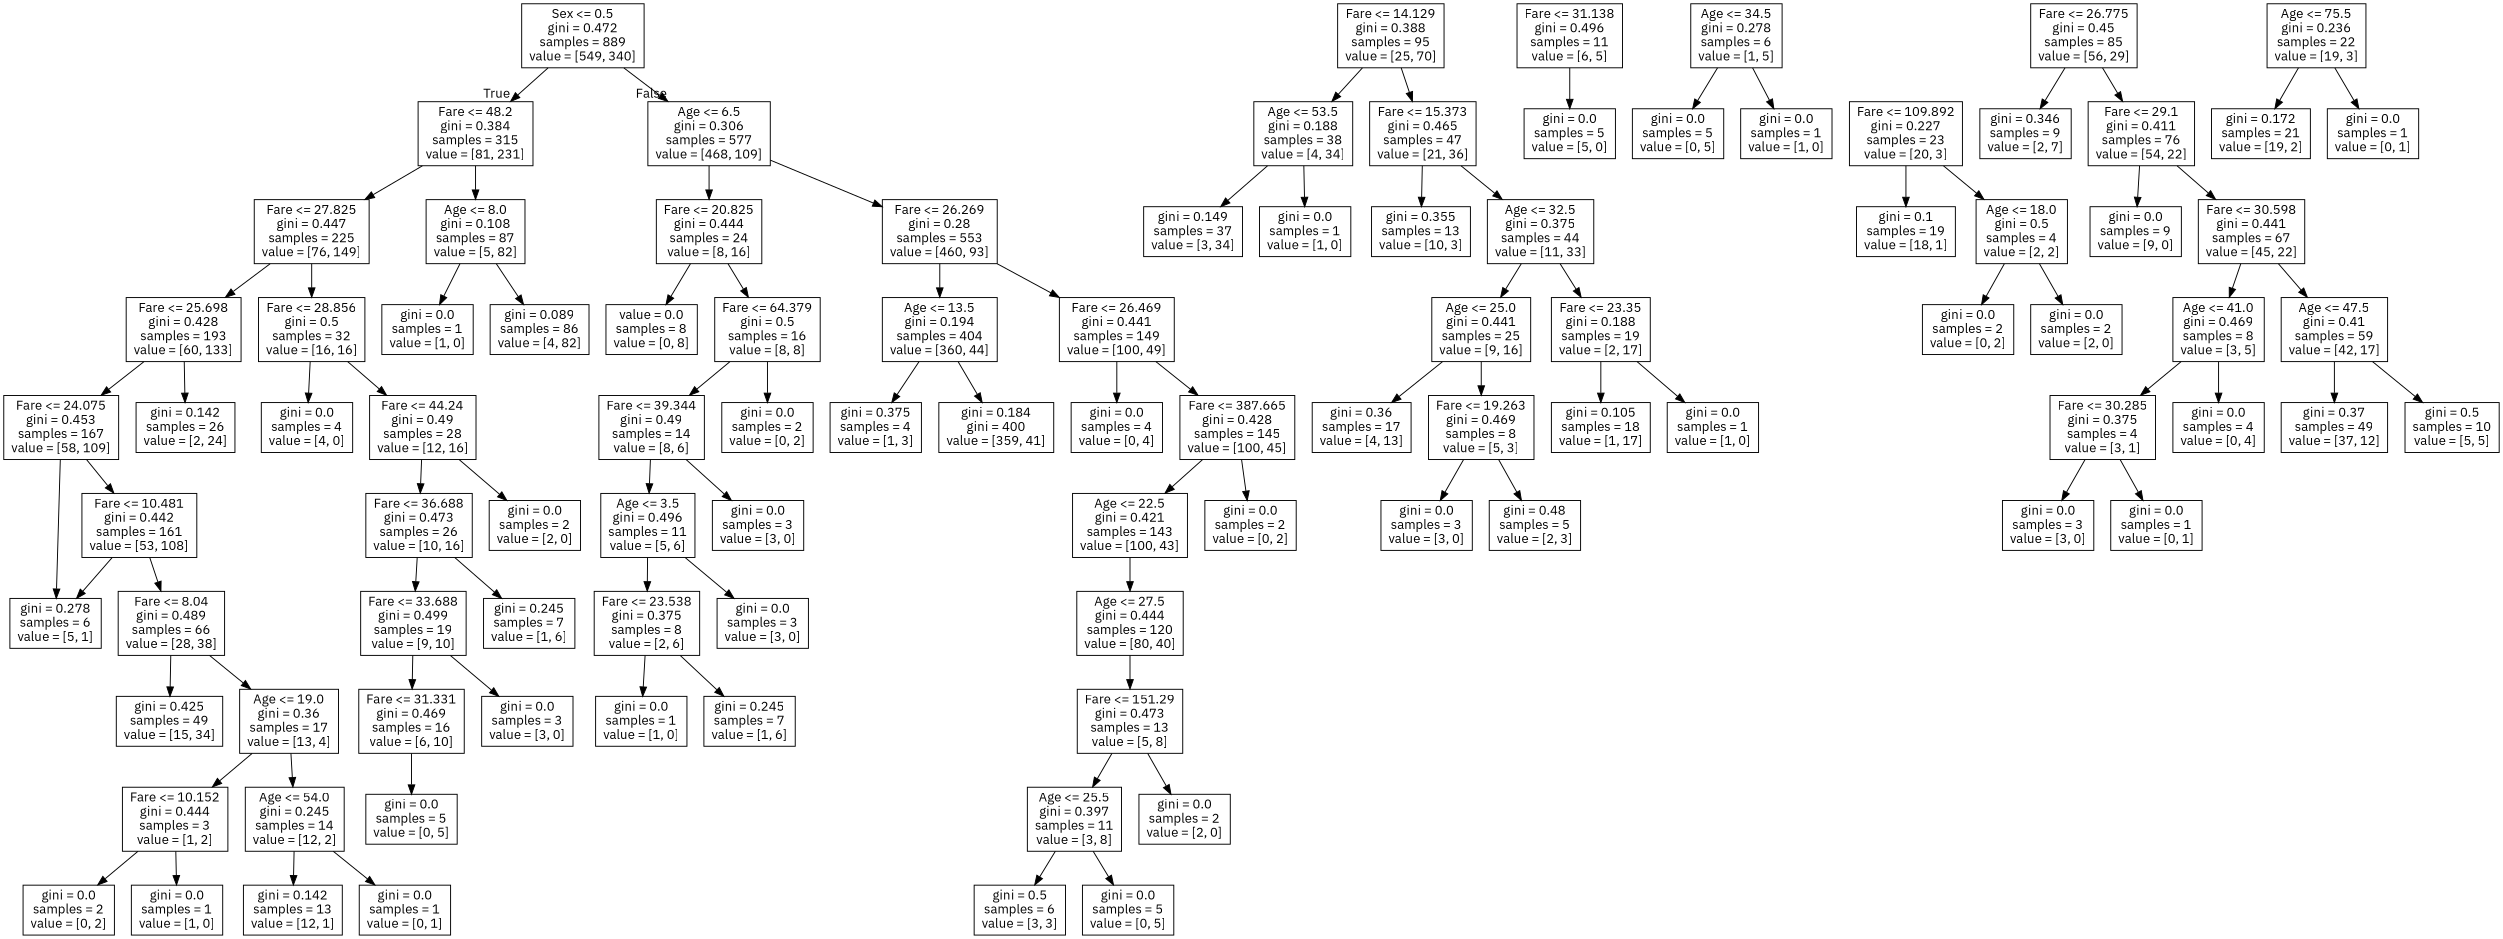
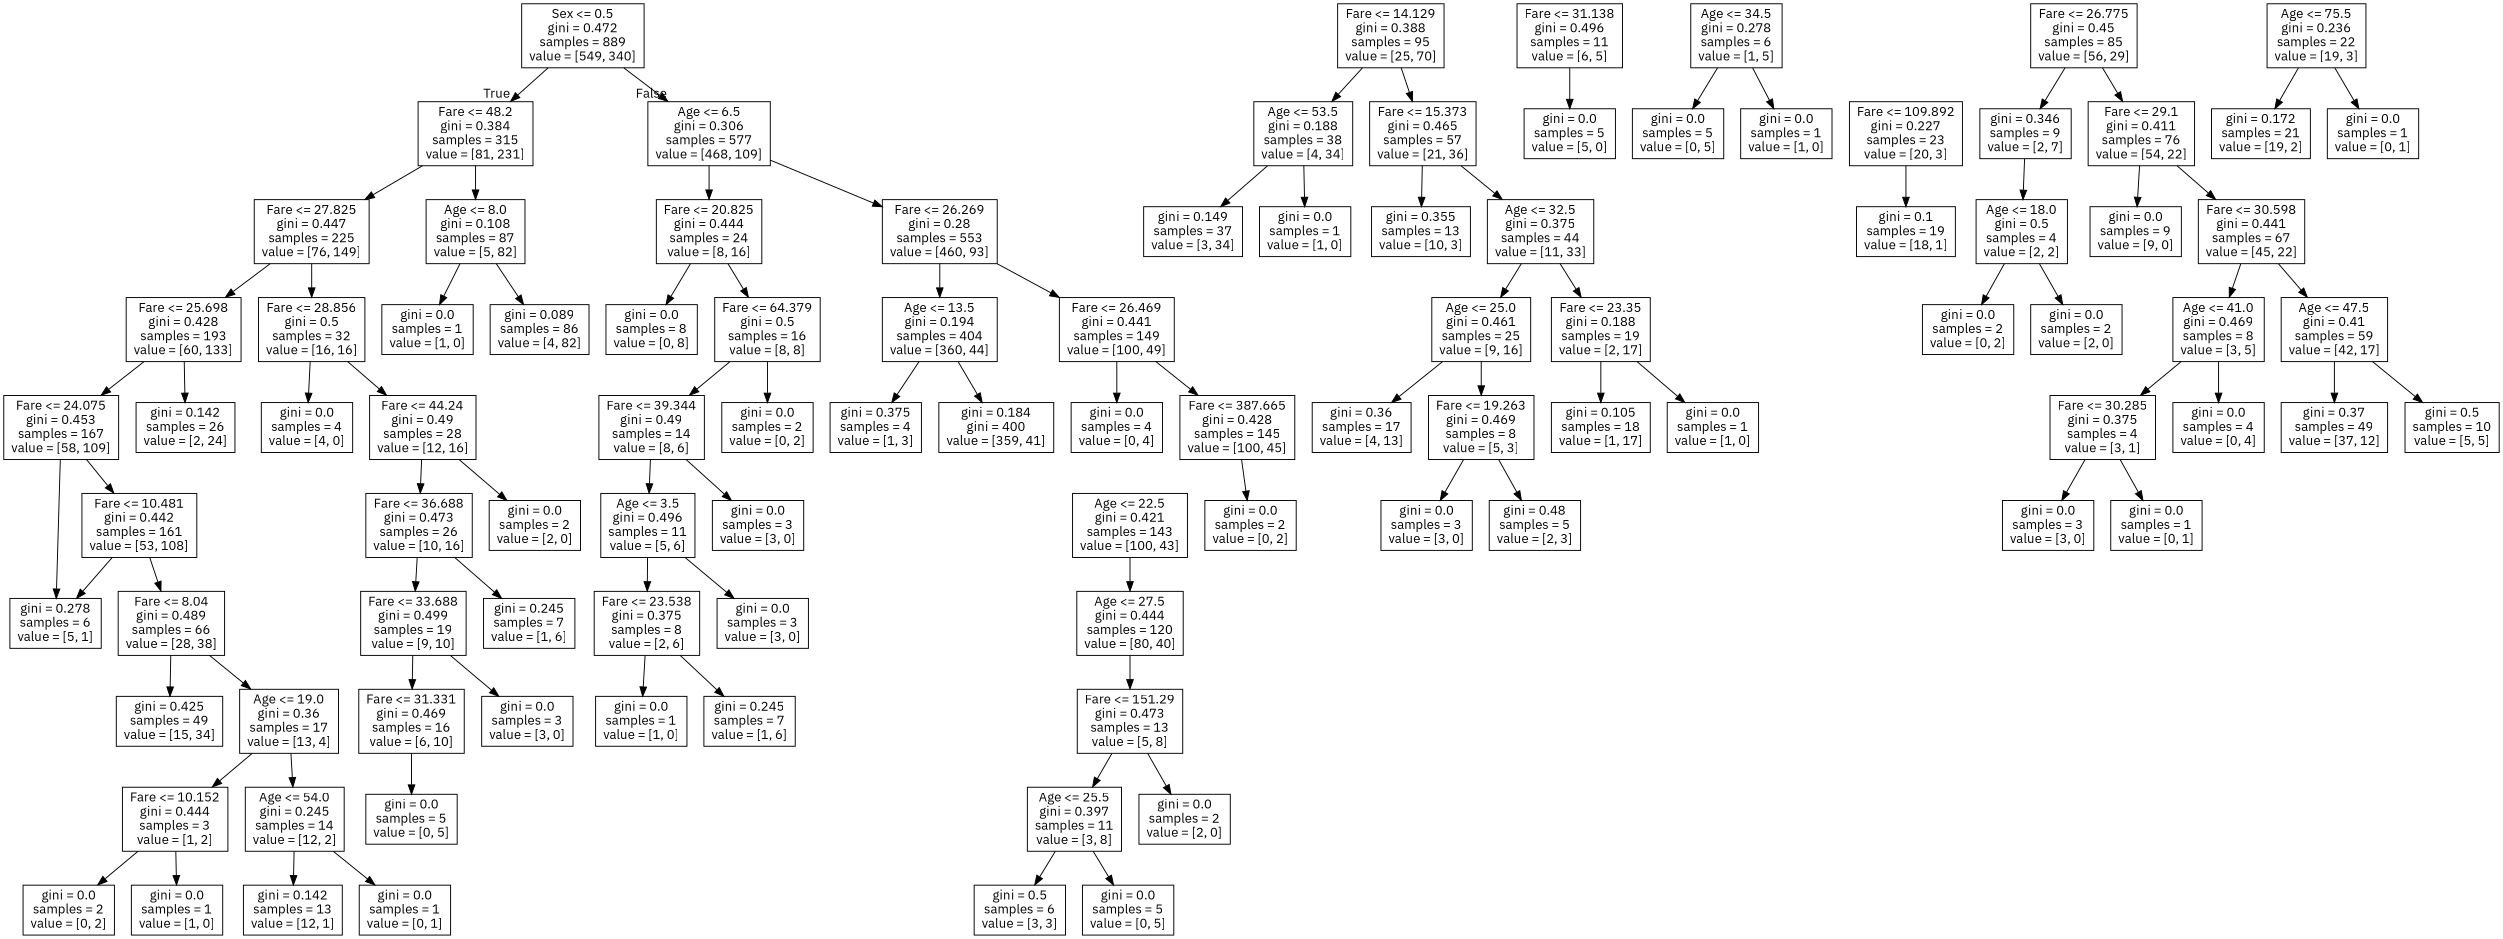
(1423, 134) -> (1423, 134)
(1960, 180) -> (2024, 174)
(652, 330) -> (652, 330)
(1481, 330) -> (1481, 330)
(1187, 473) -> none
